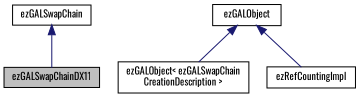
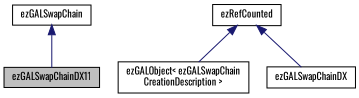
(247, 15) -> (247, 15)
(311, 77) -> (311, 77)
